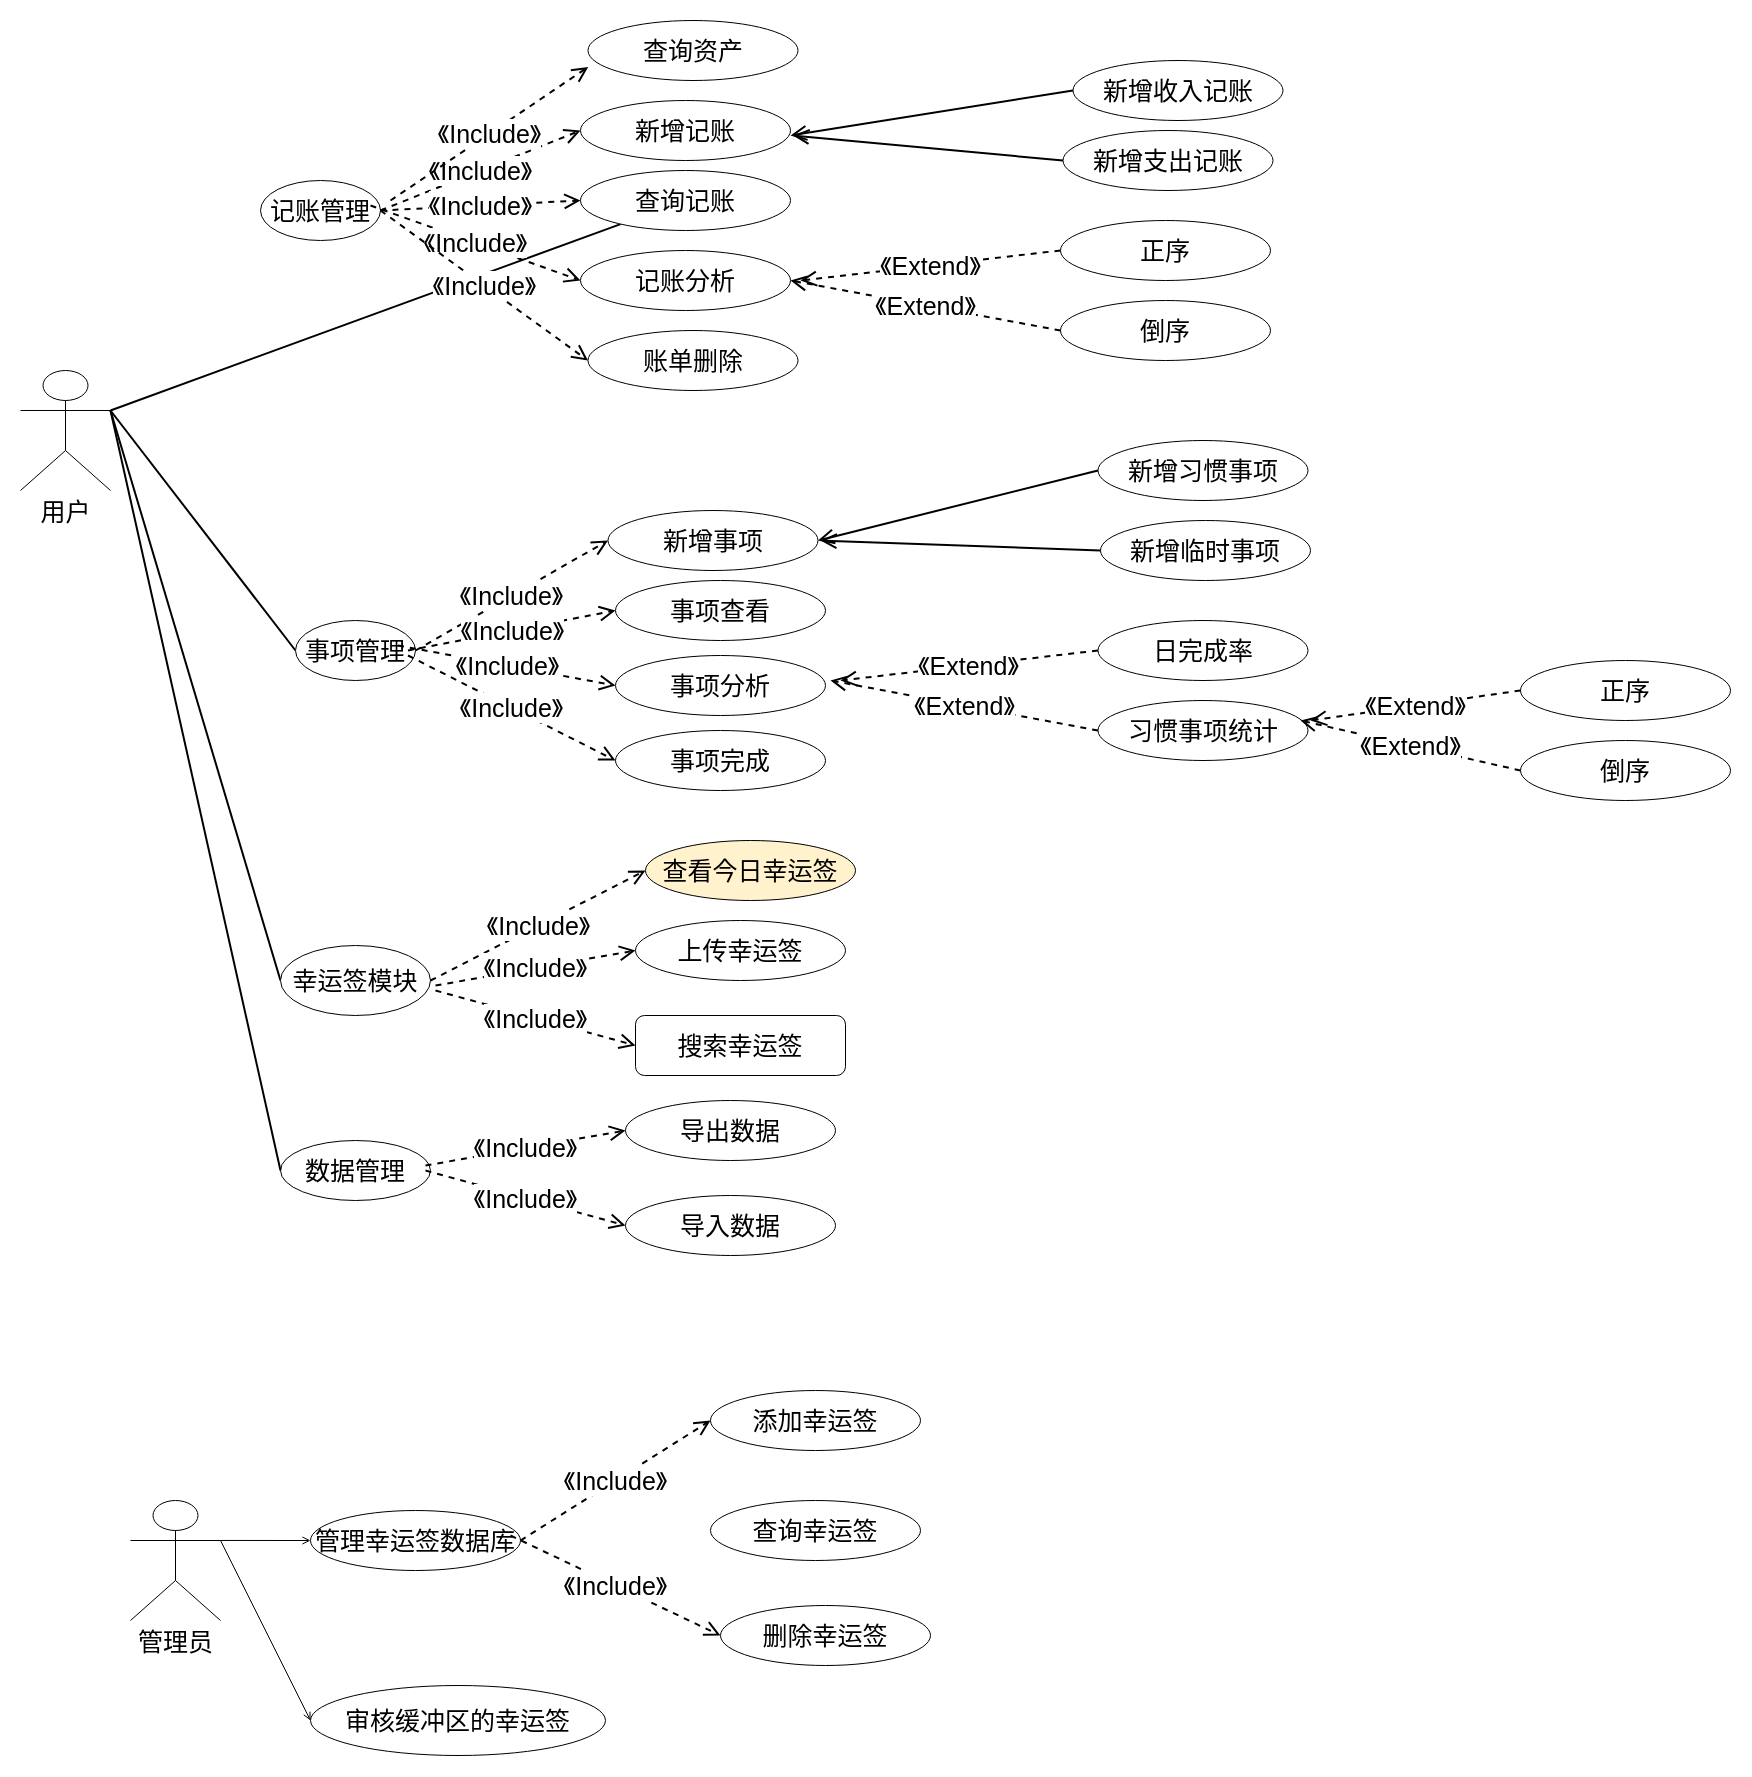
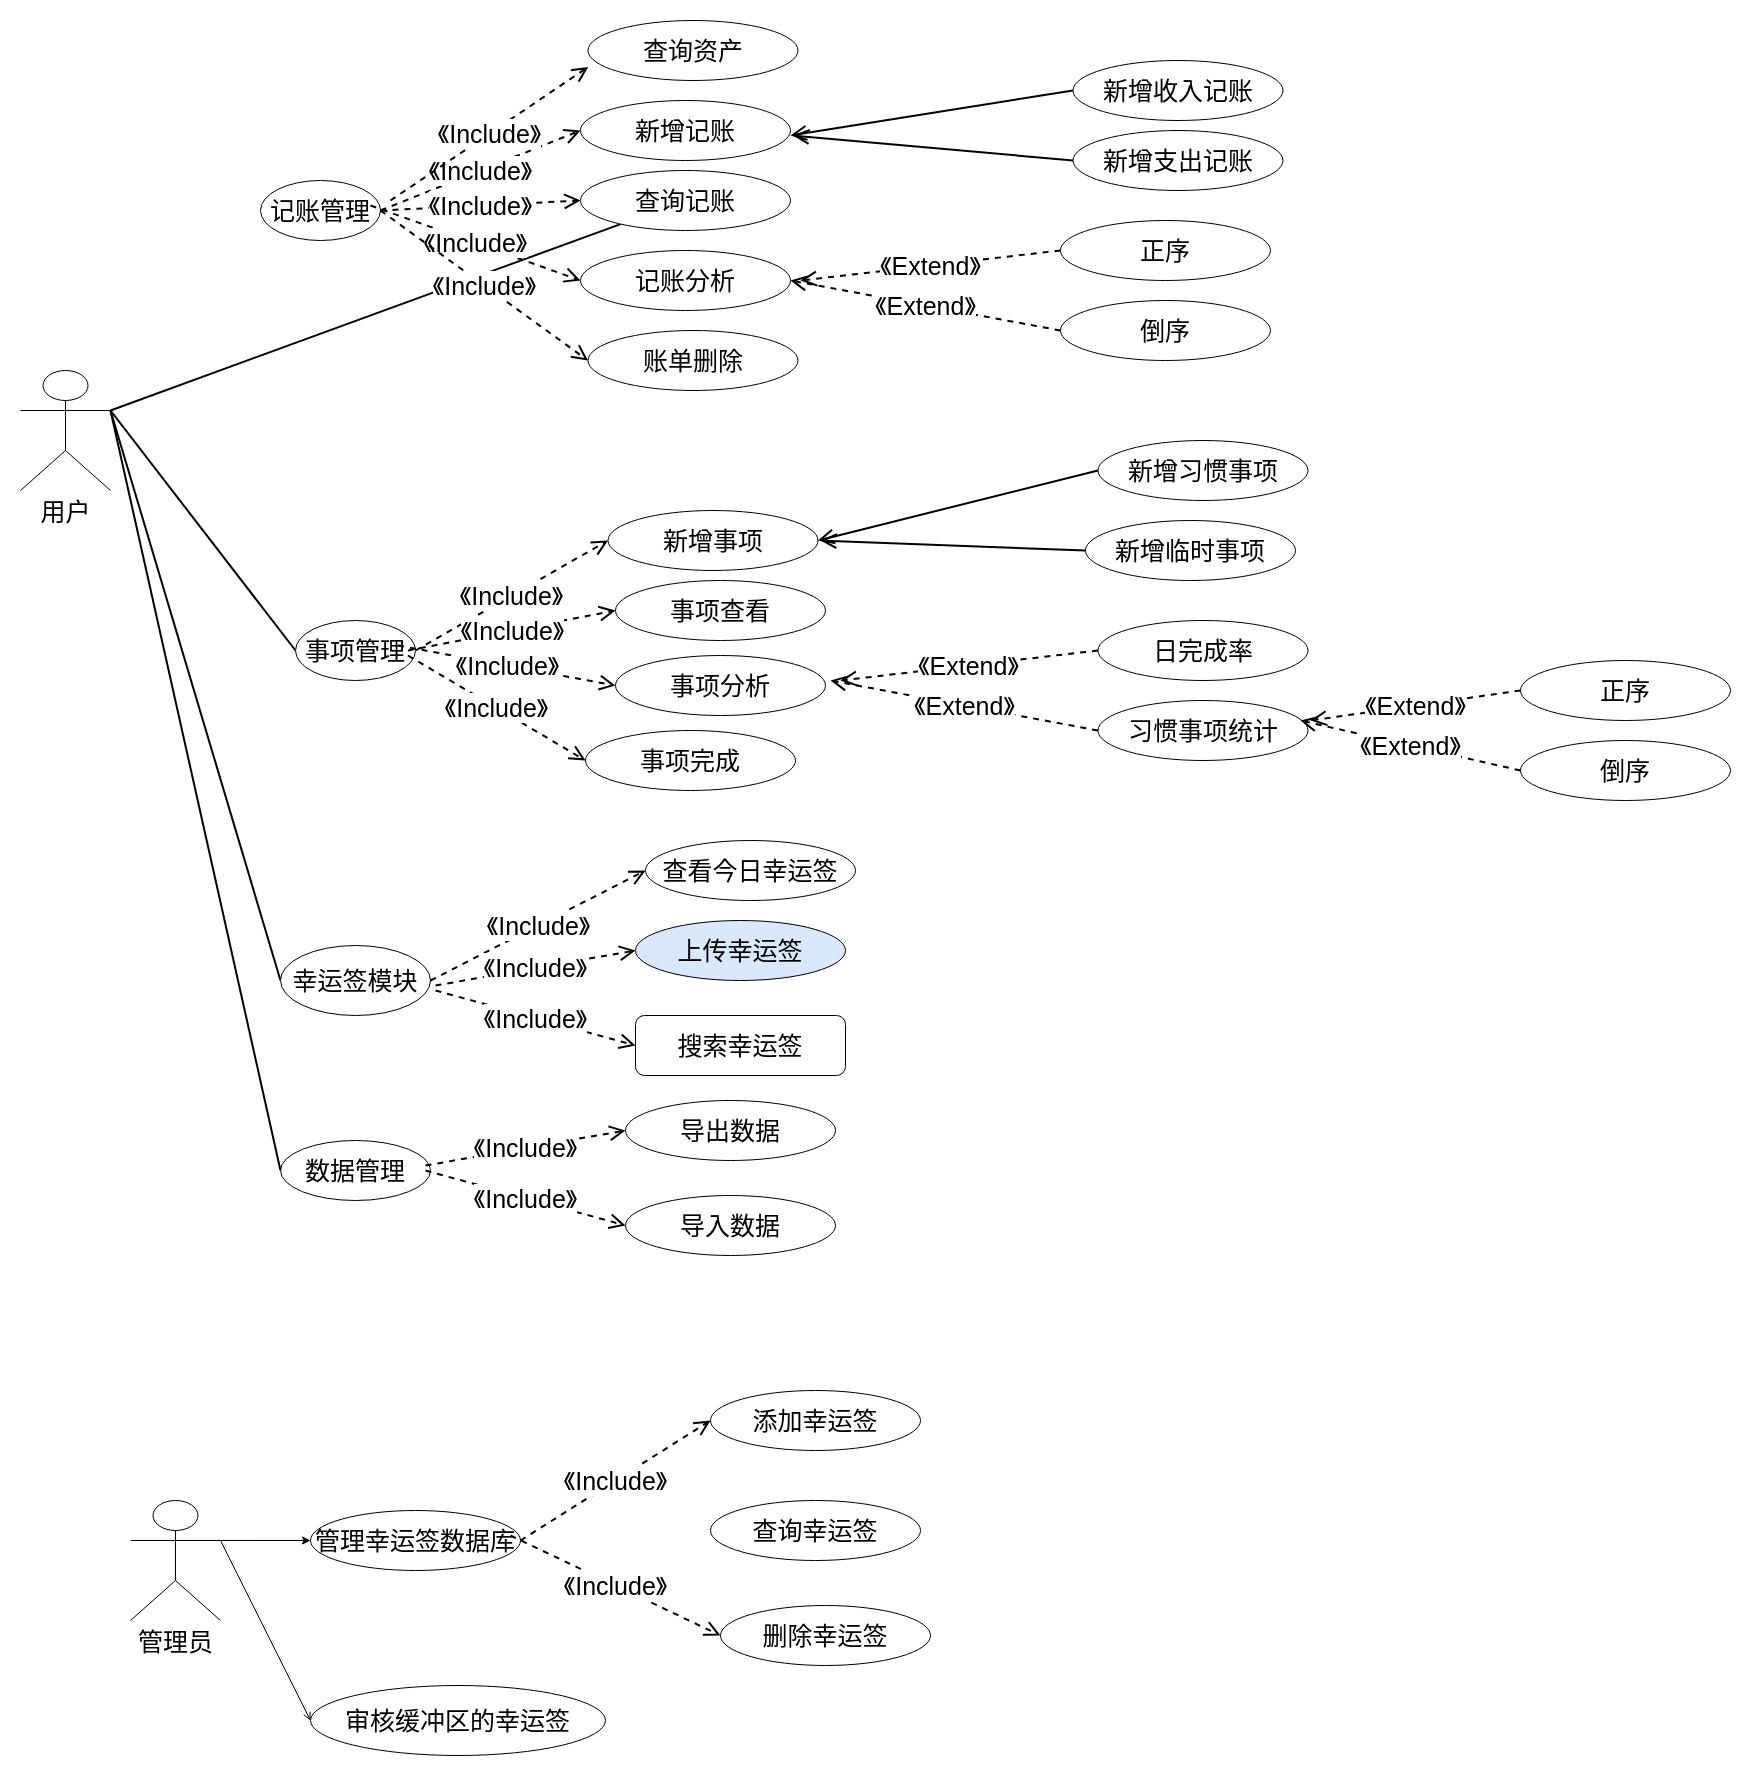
(1168, 161) -> (1178, 161)
(1206, 551) -> (1191, 551)
(721, 761) -> (691, 761)
(751, 871) -> (751, 871)
(741, 951) -> (741, 951)
(304, 1540) -> (302, 1540)
